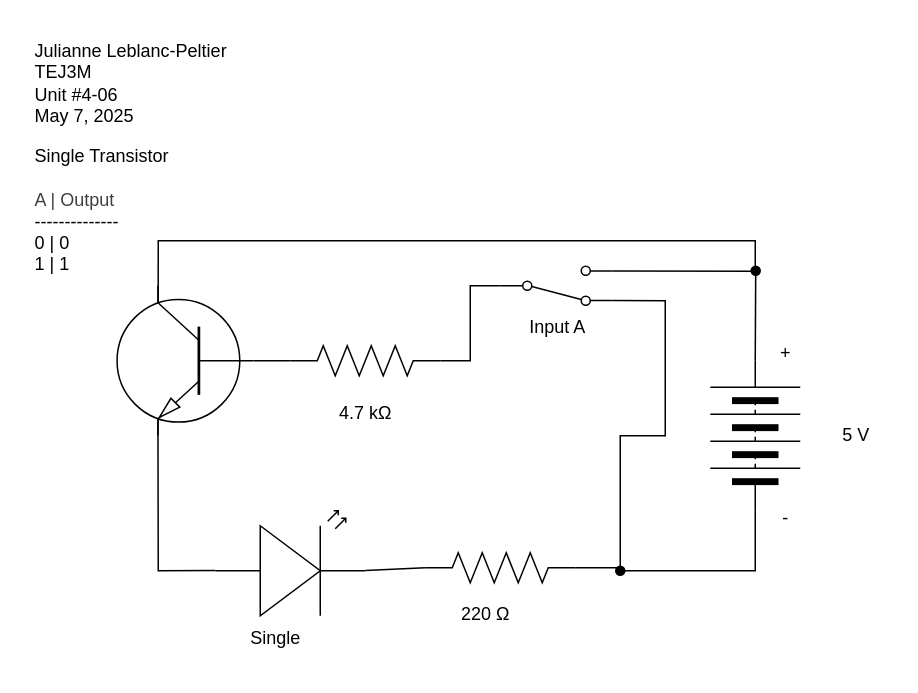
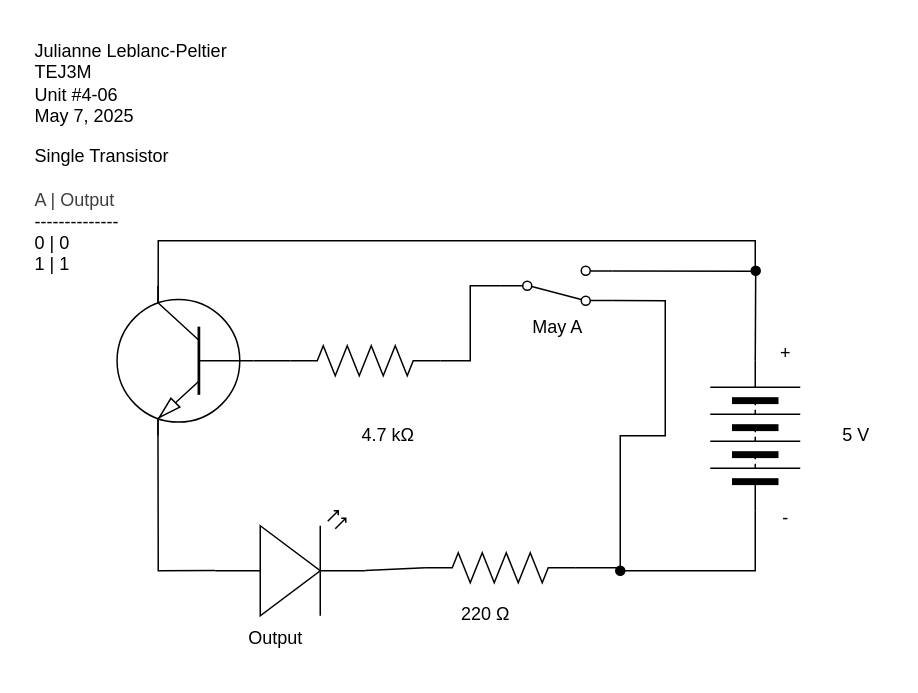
(558, 328) -> (558, 328)
(365, 413) -> (388, 436)
(276, 638) -> (276, 638)
